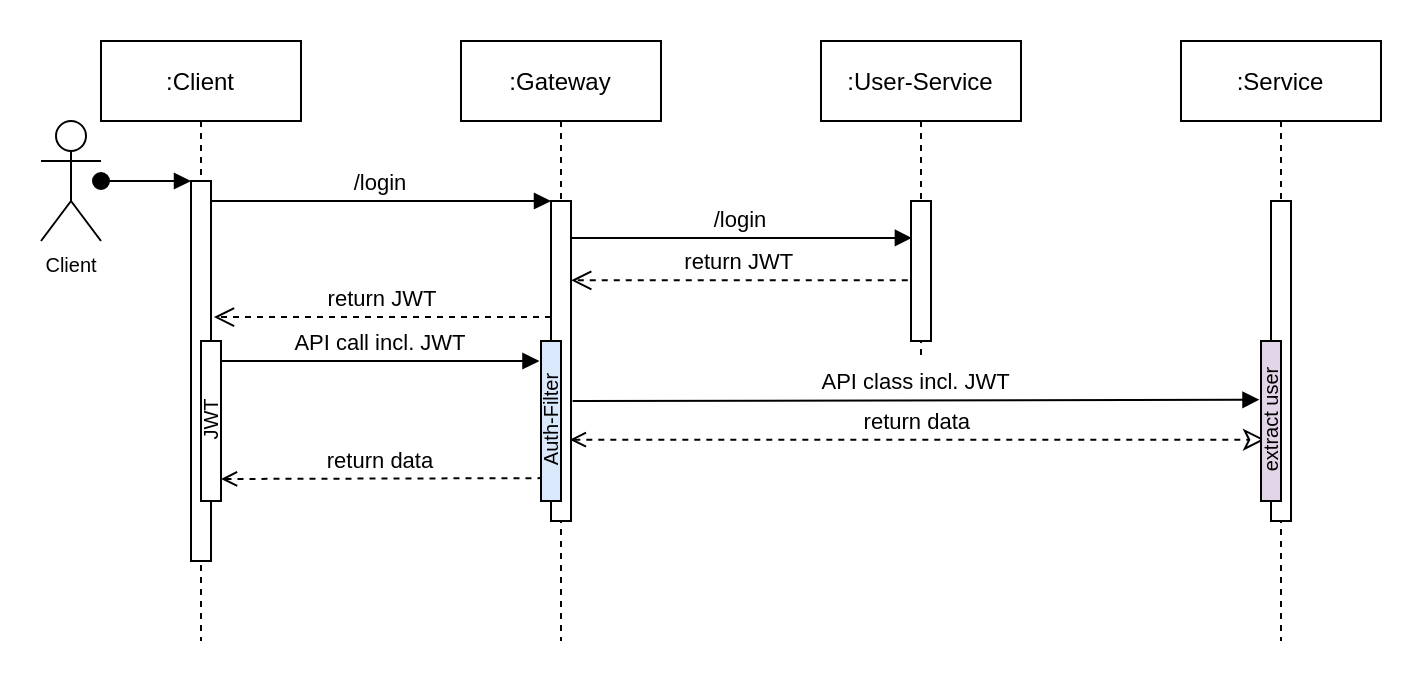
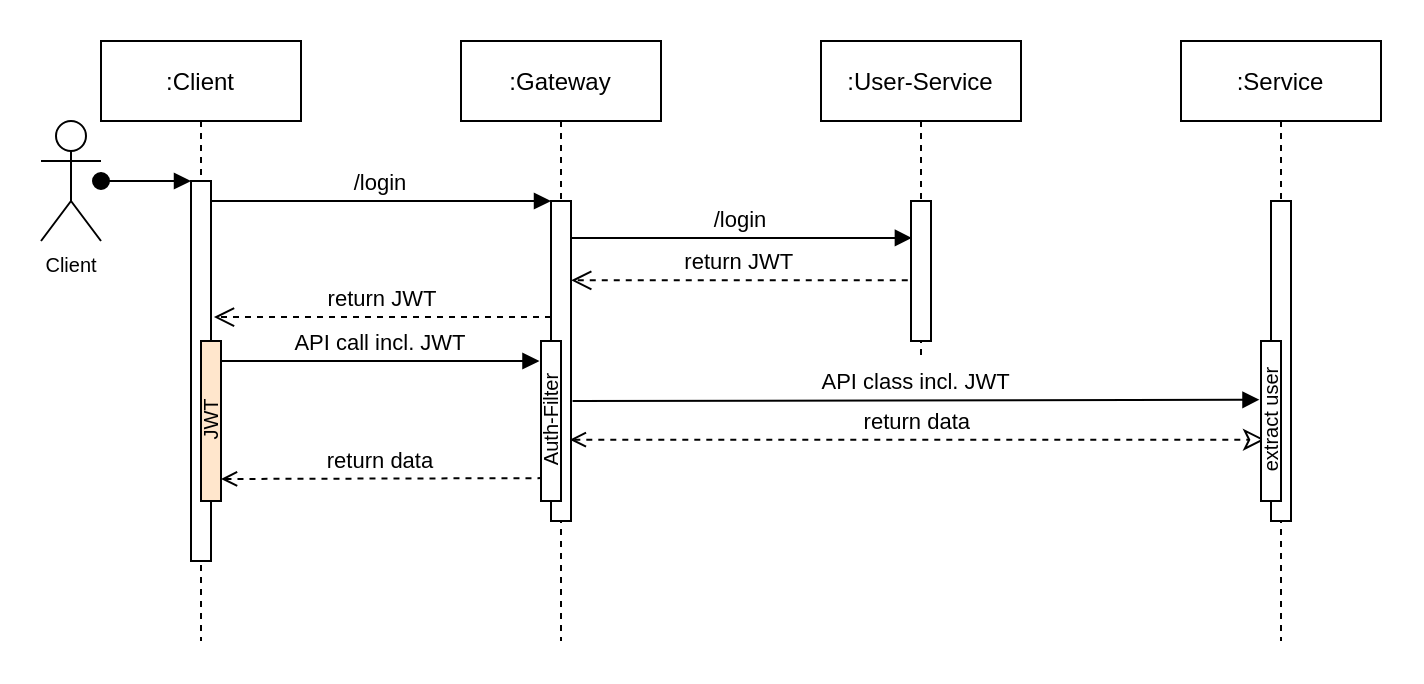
(211, 421) -> (211, 421)
(551, 421) -> (551, 421)
(1271, 421) -> (1271, 421)
